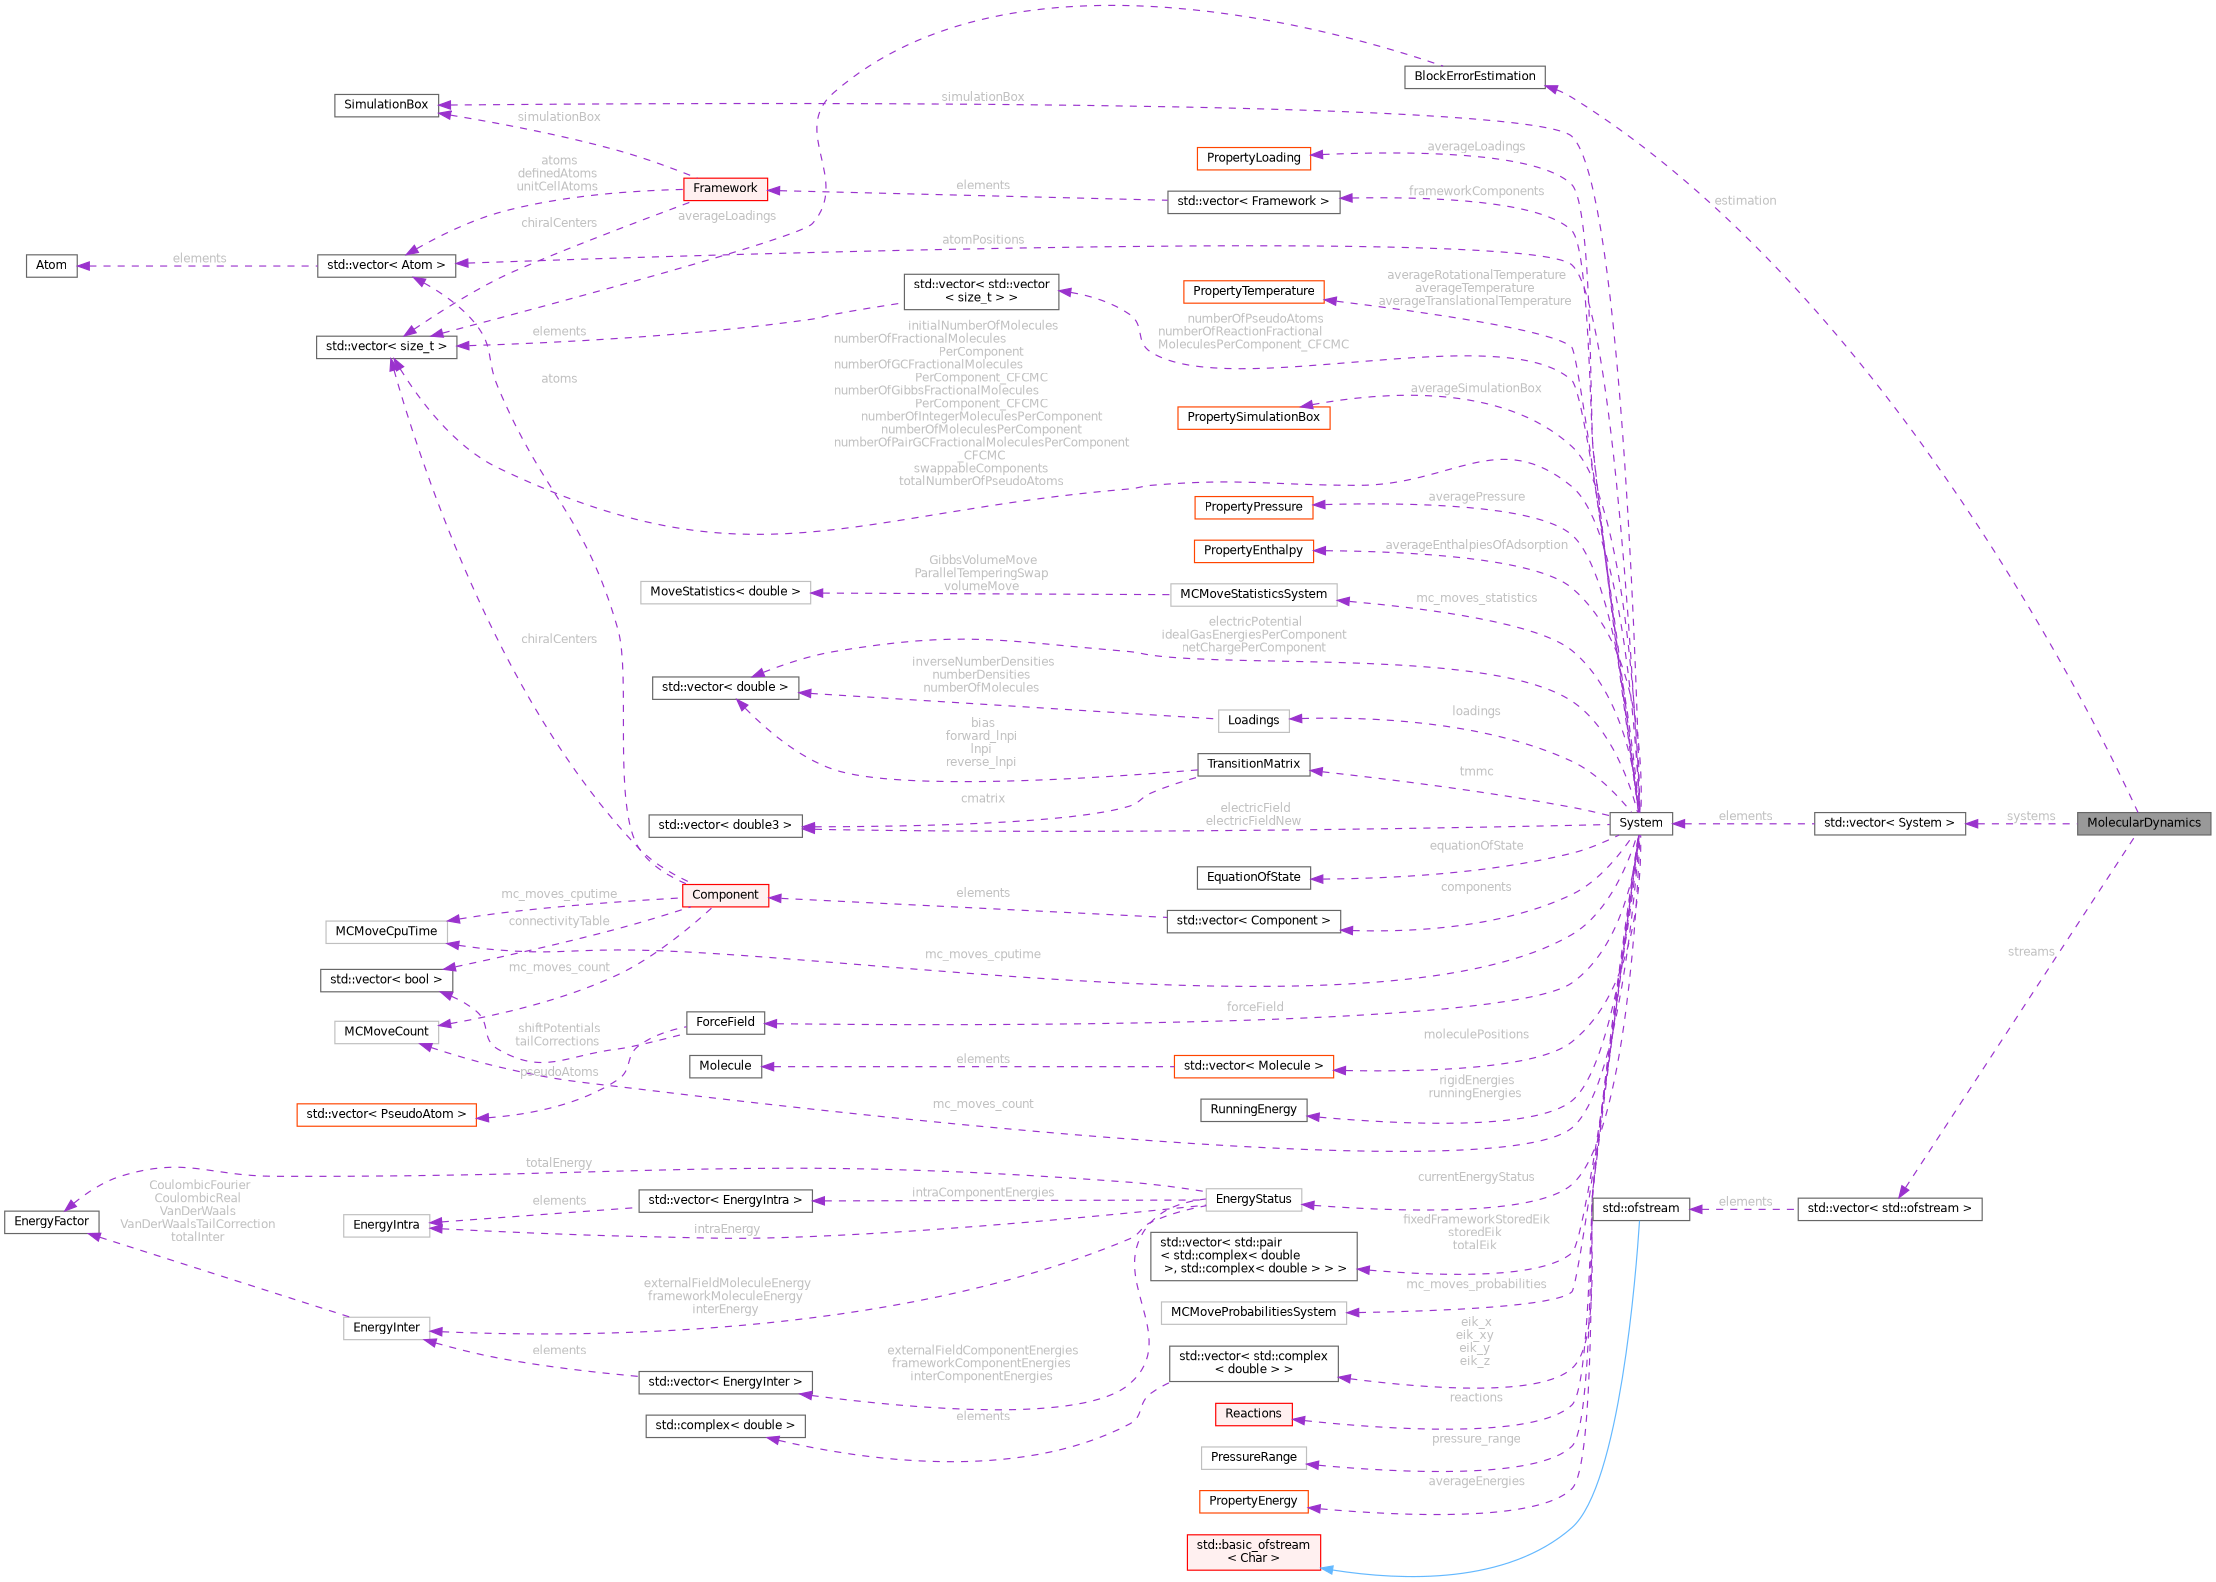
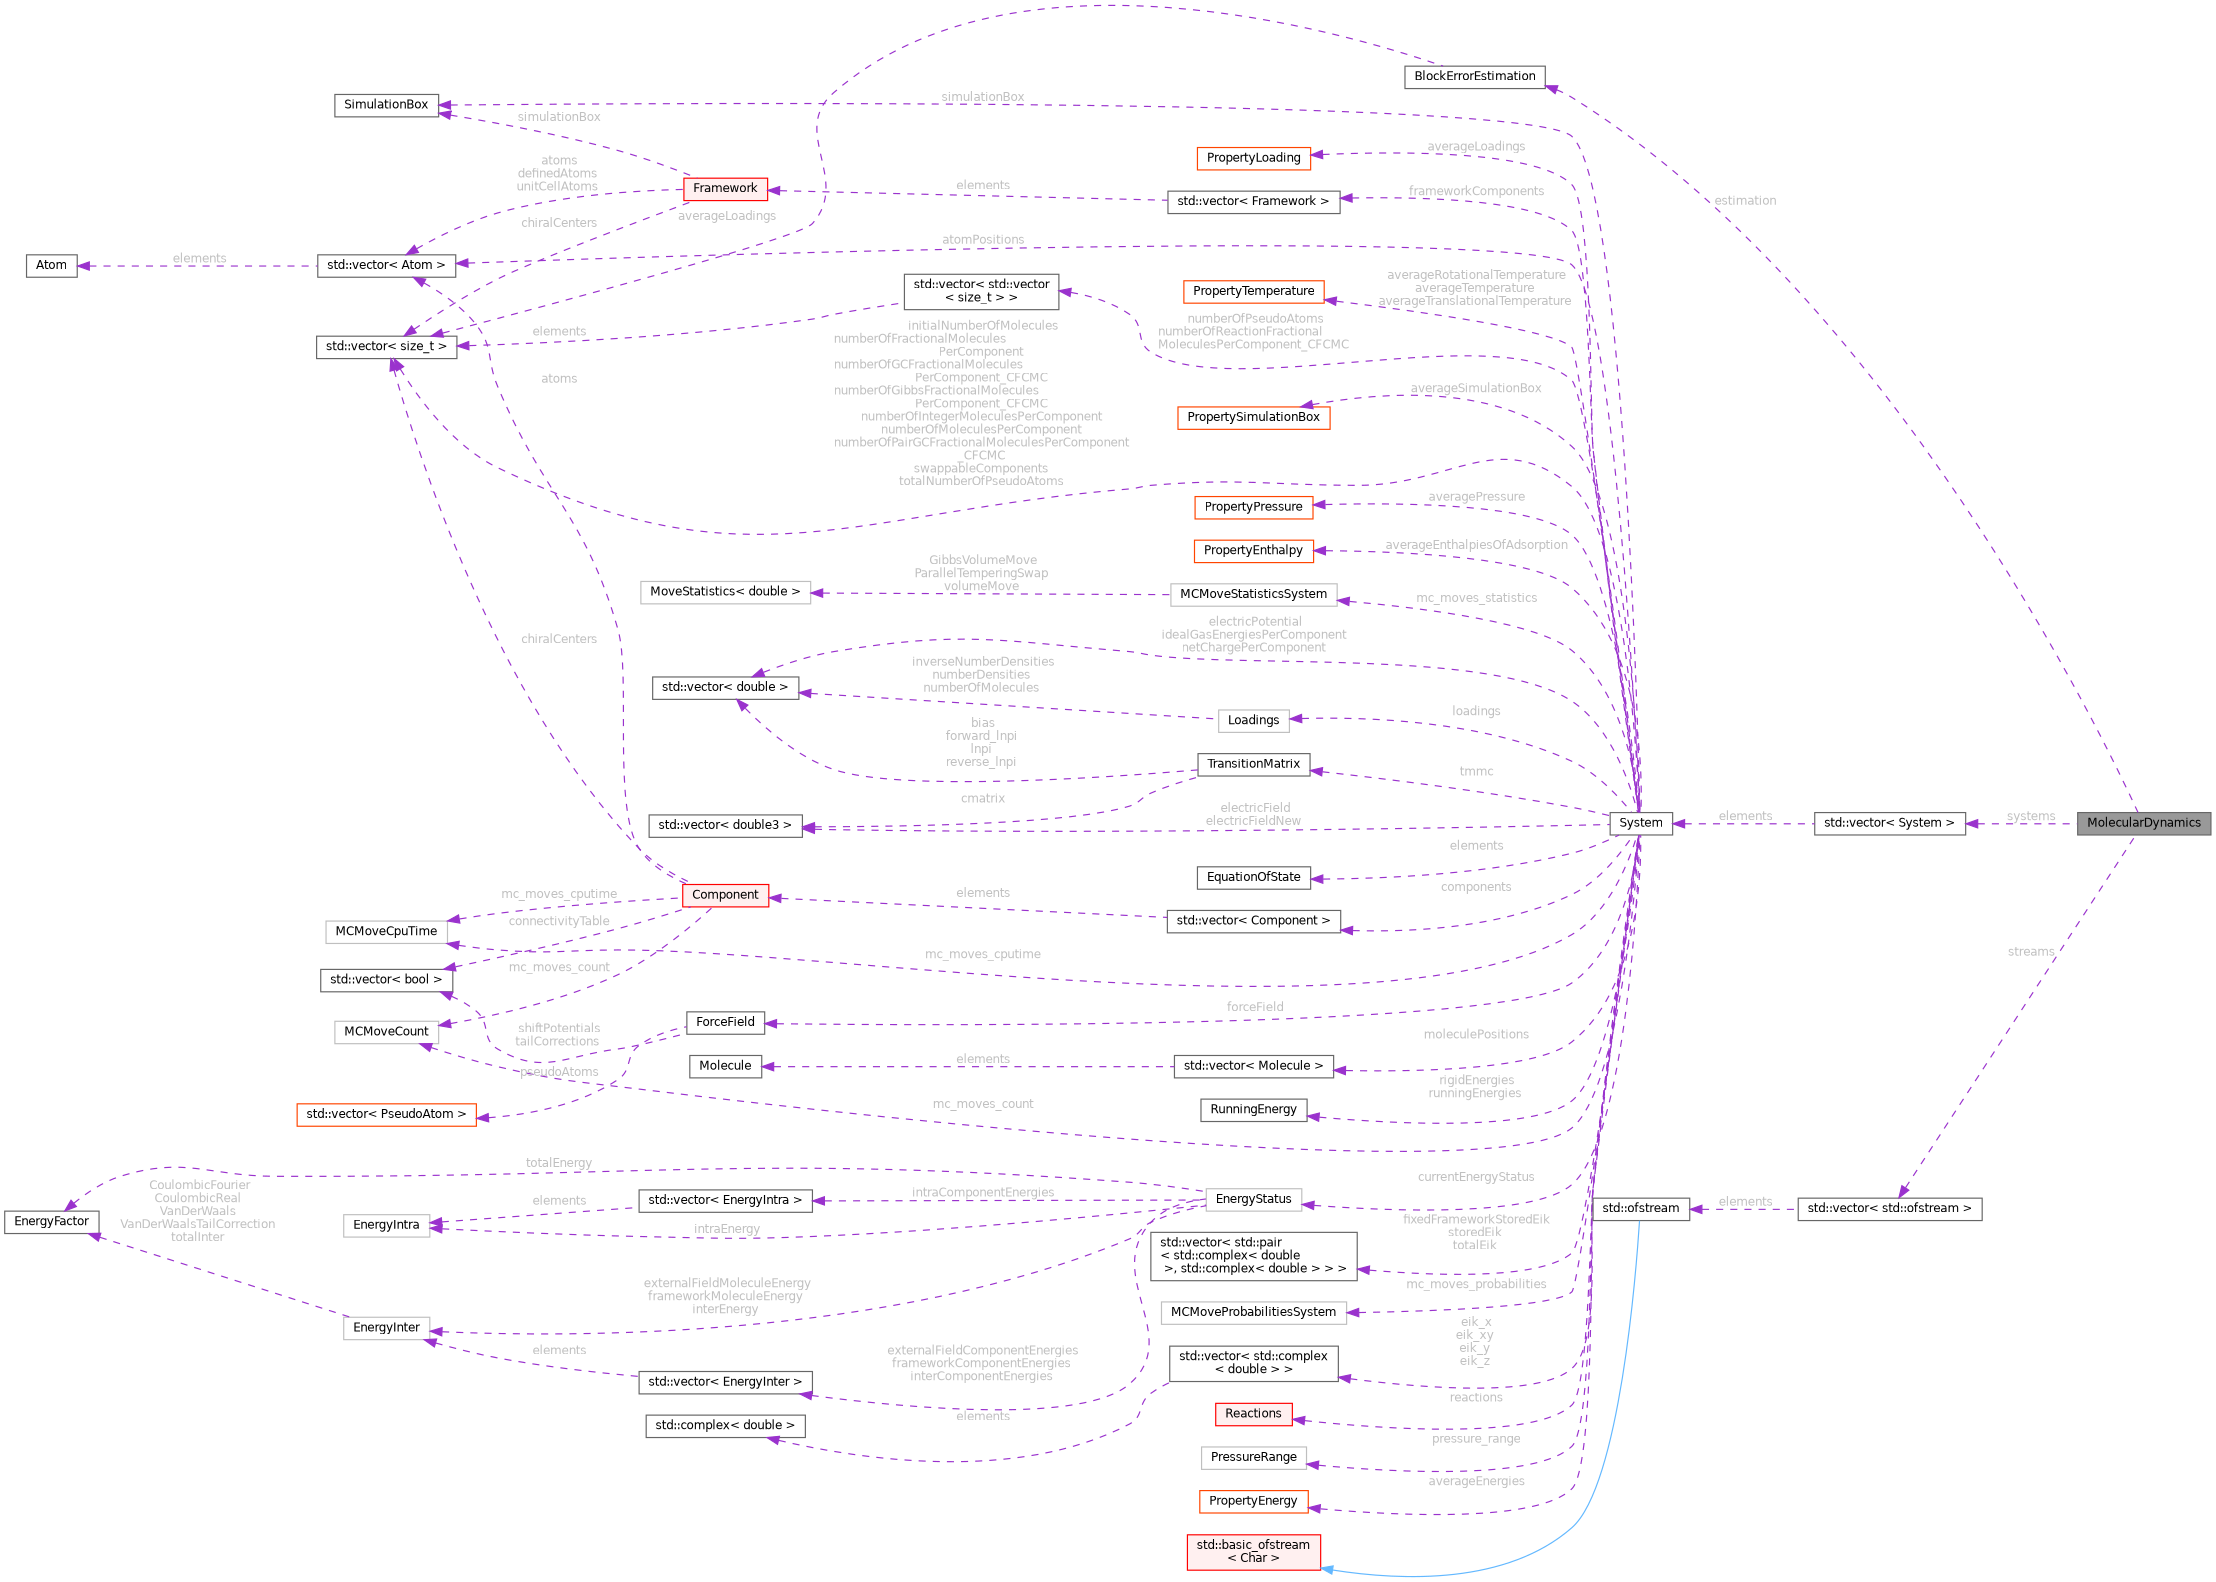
(1475, 847) -> (1475, 847)
(1254, 1067) -> (1254, 1067)
